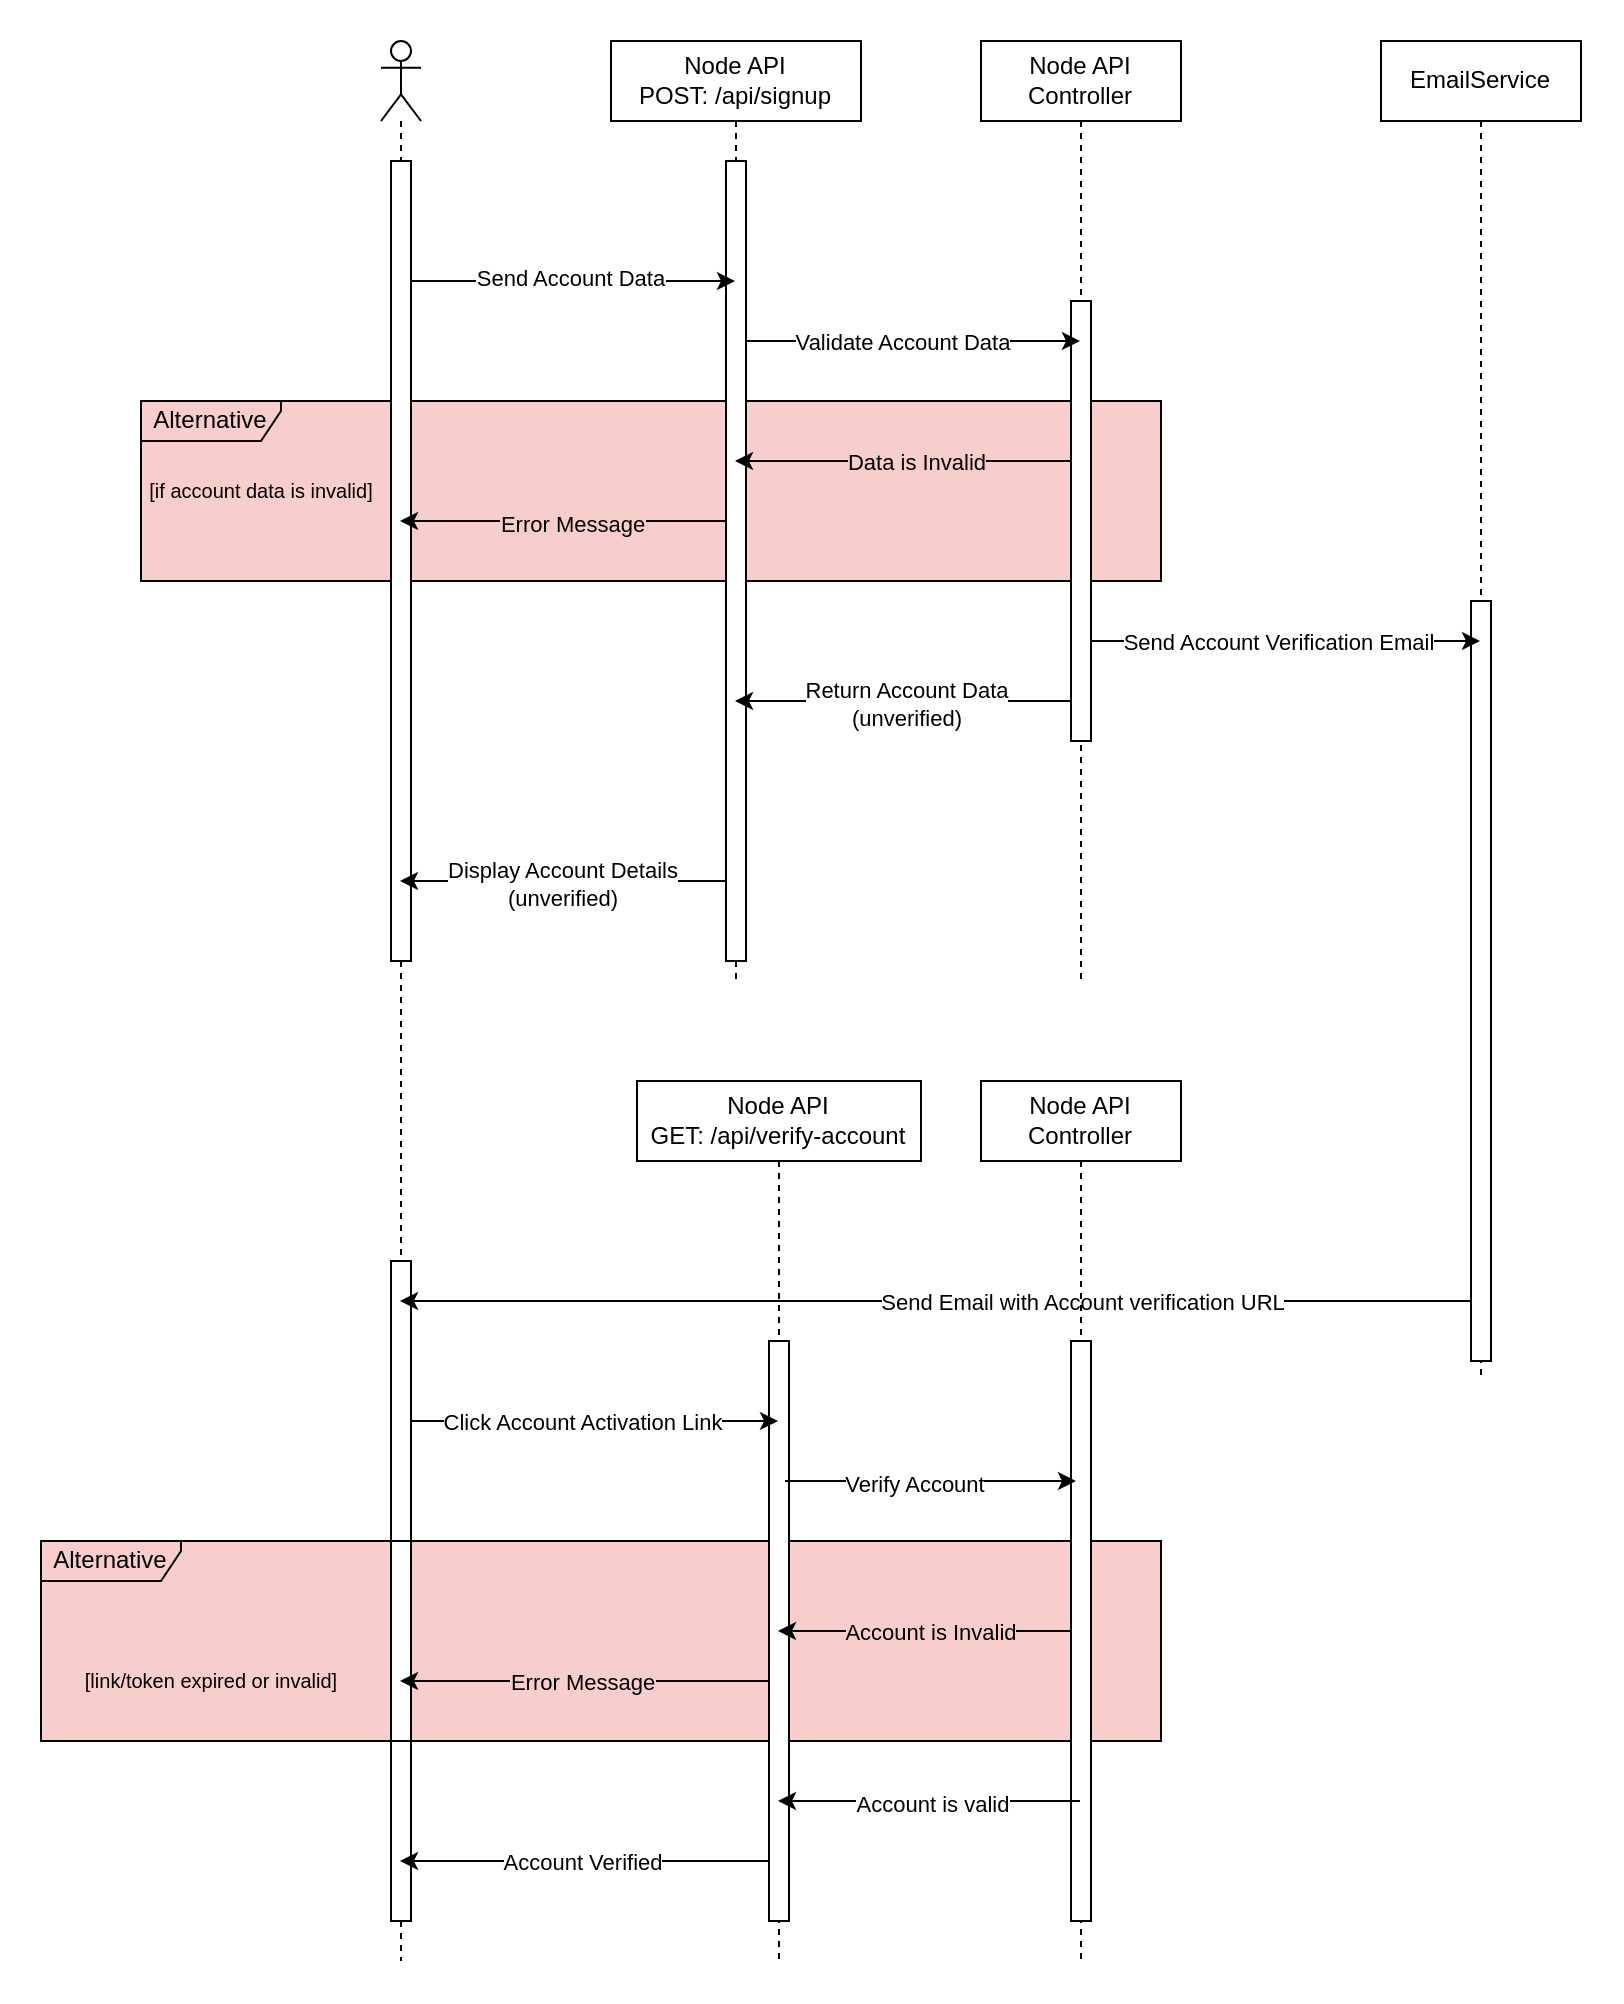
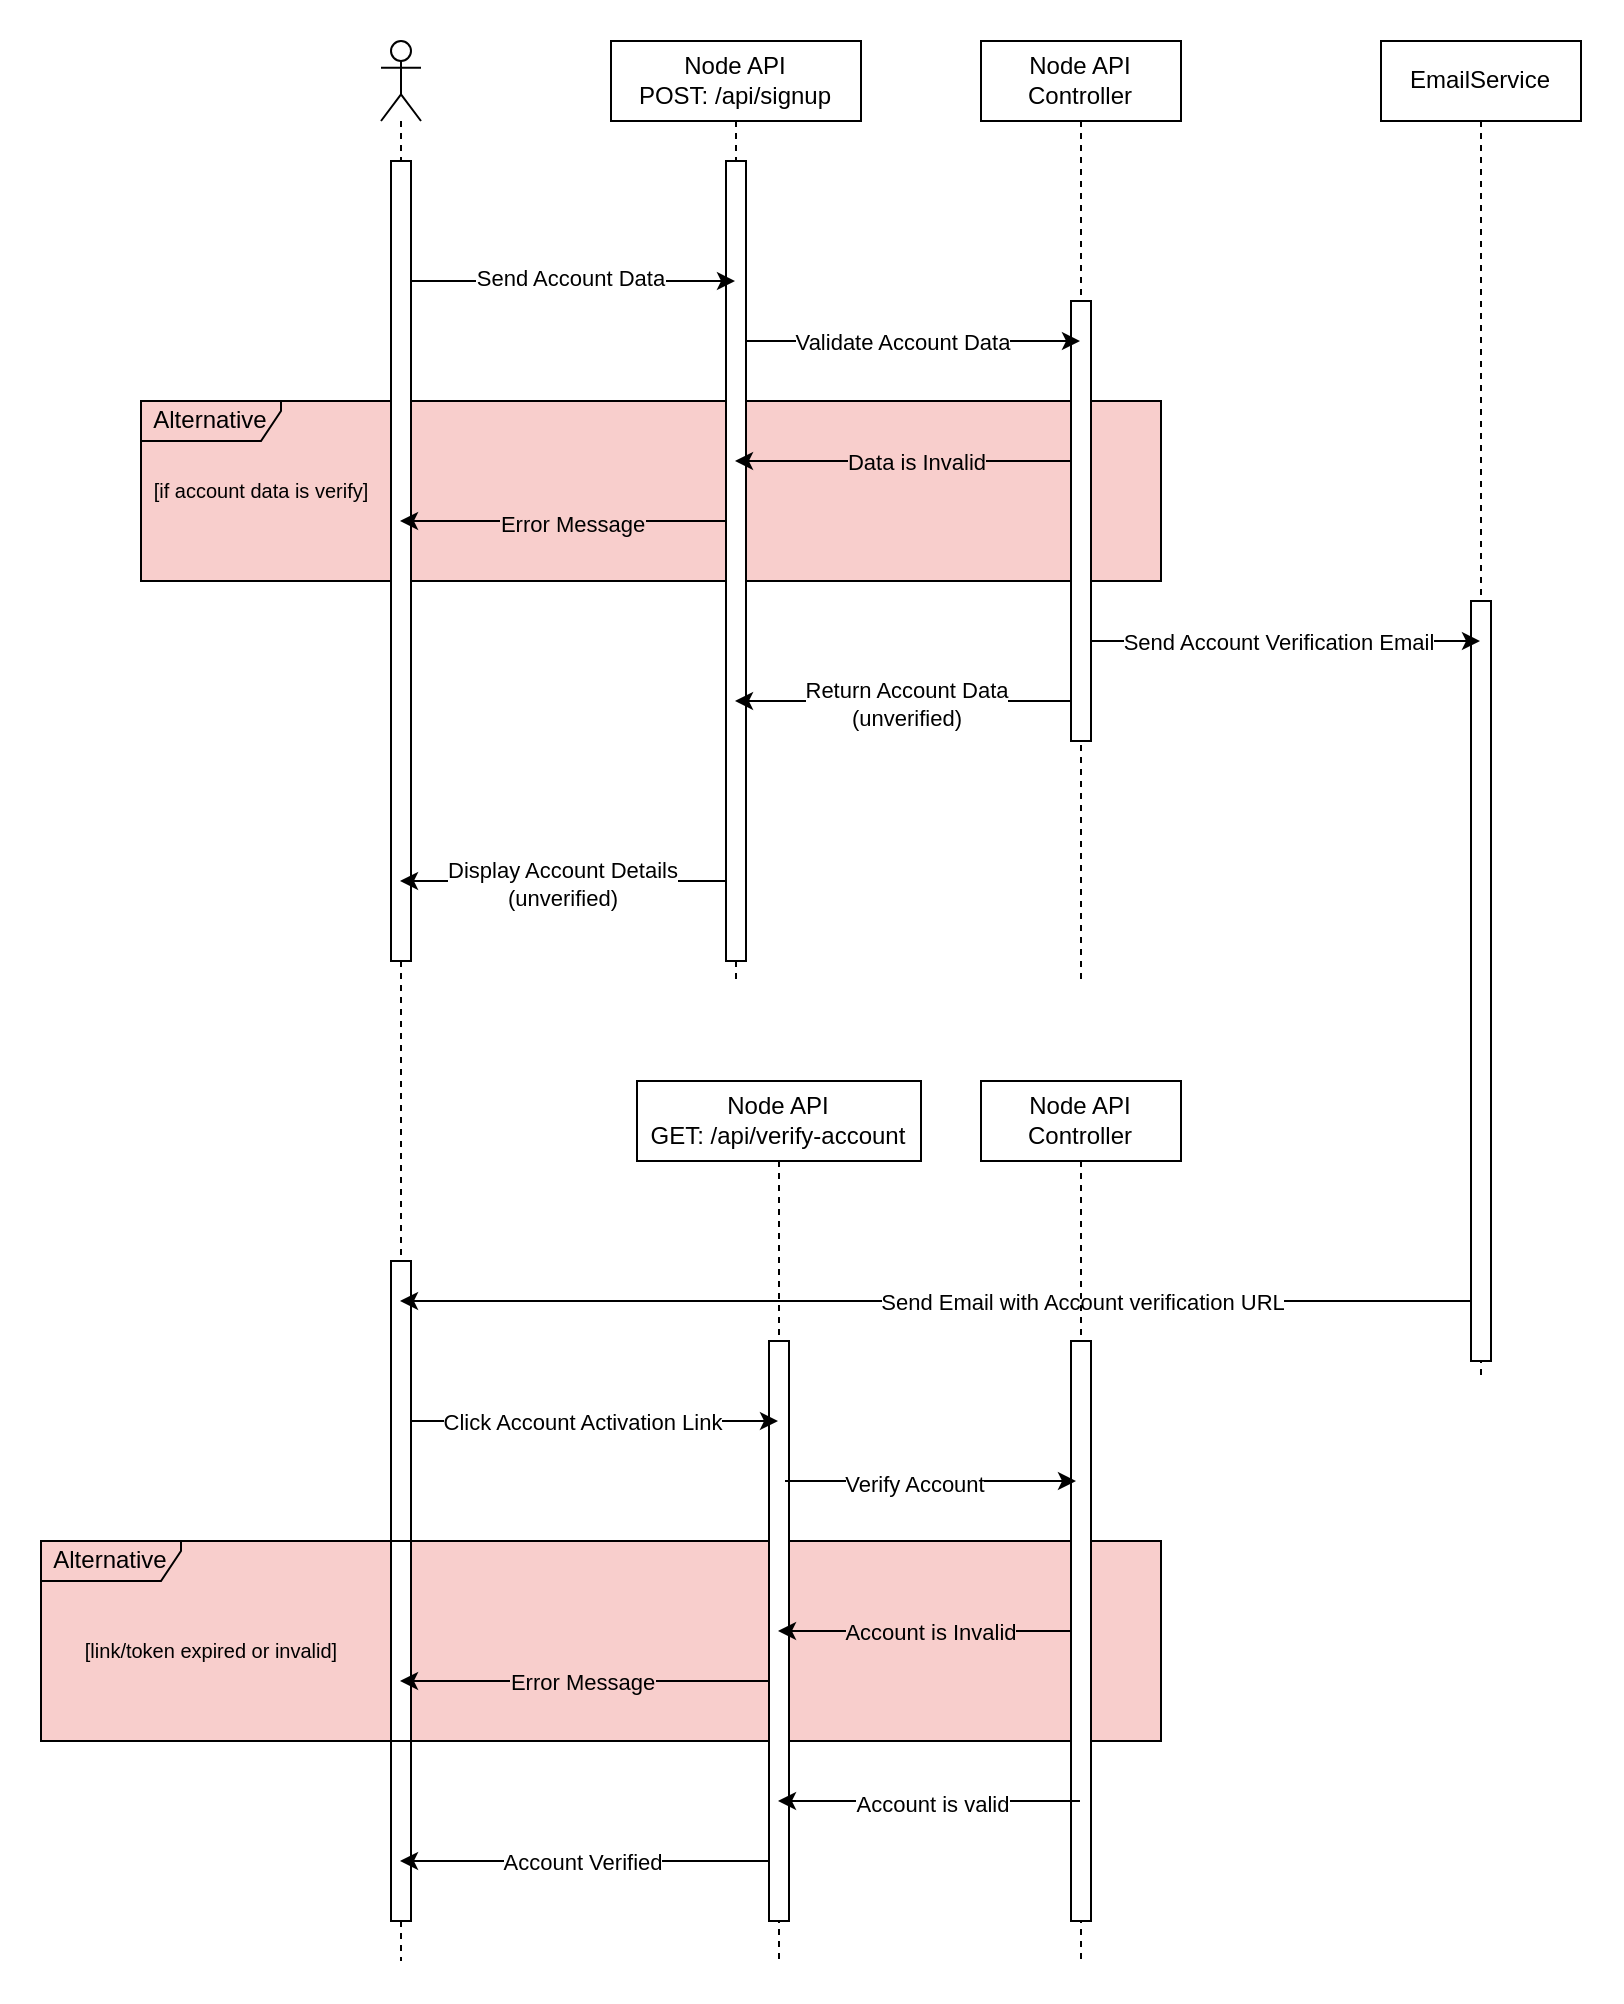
(262, 491) -> (262, 491)
(211, 1681) -> (211, 1651)
